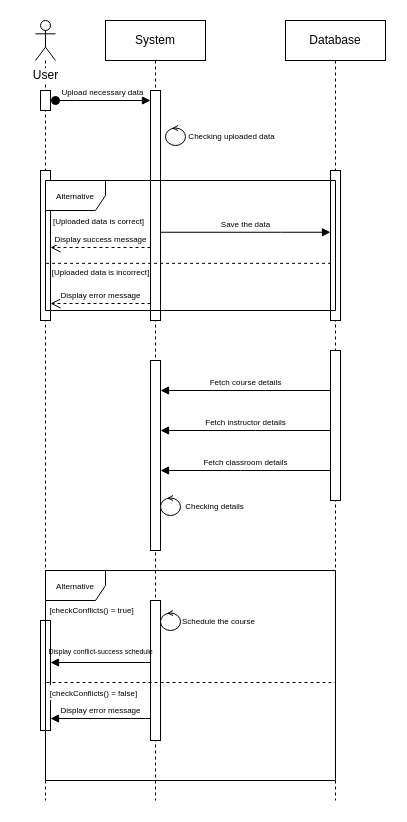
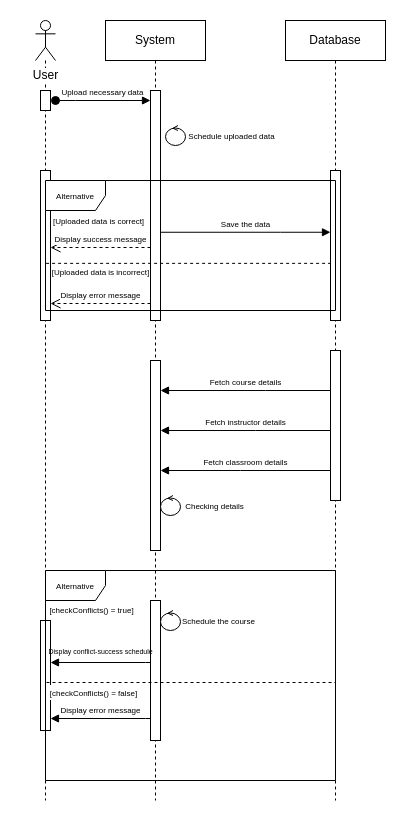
(232, 136) -> (232, 136)
